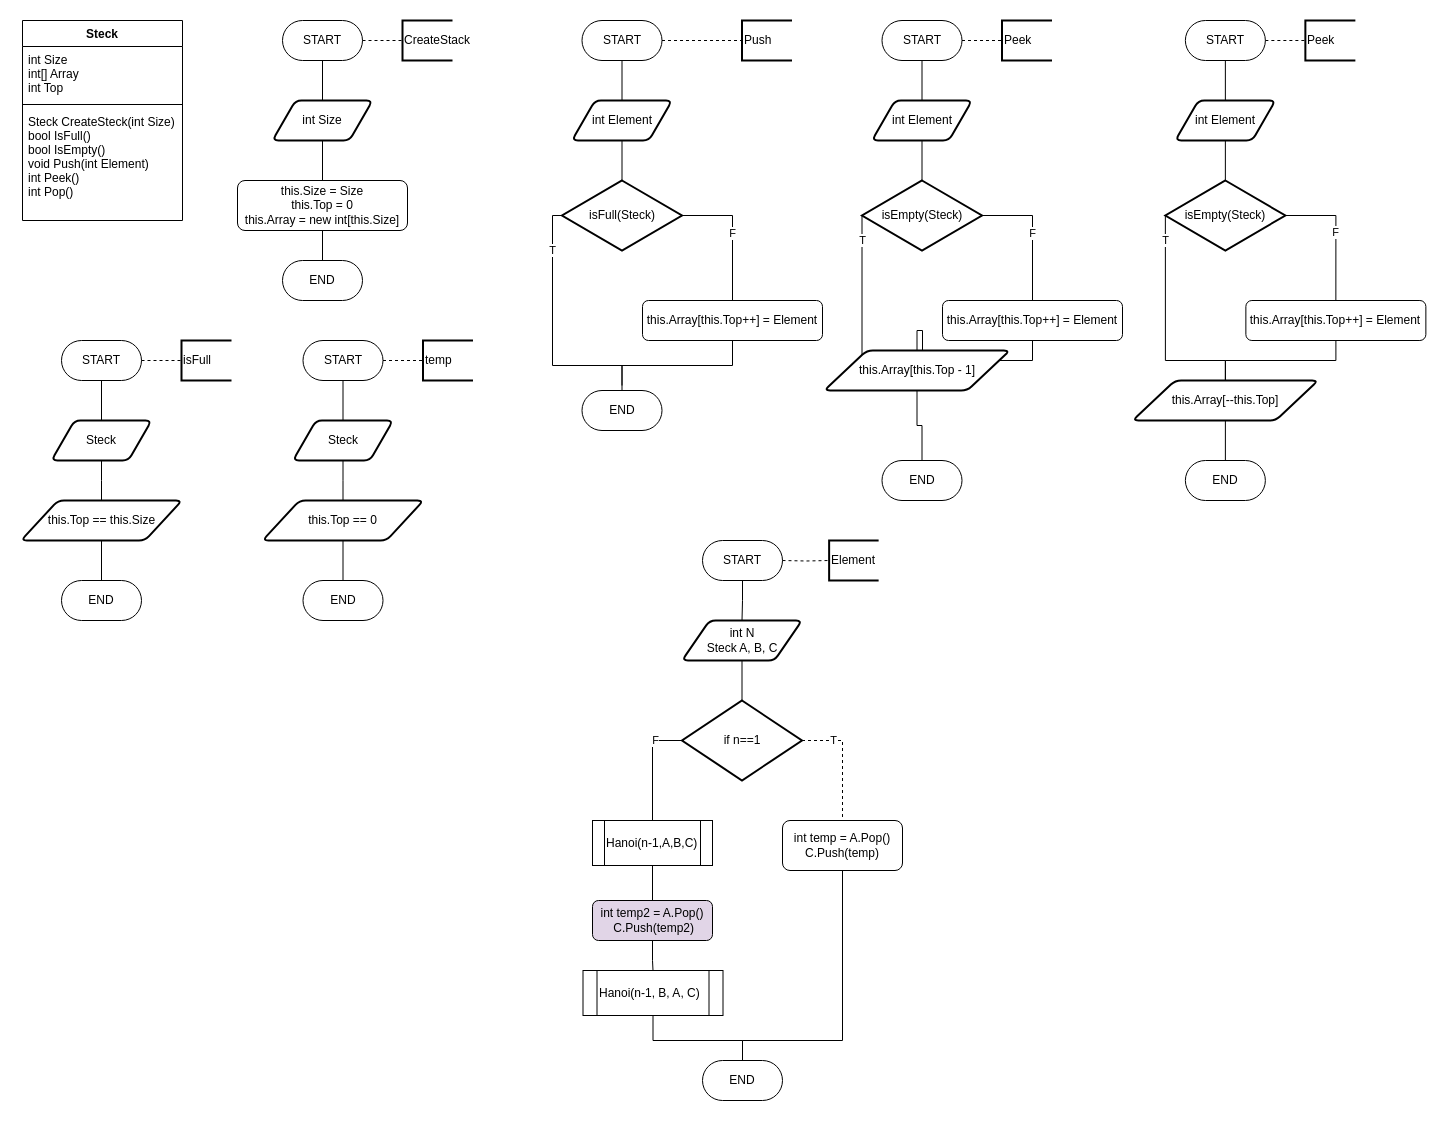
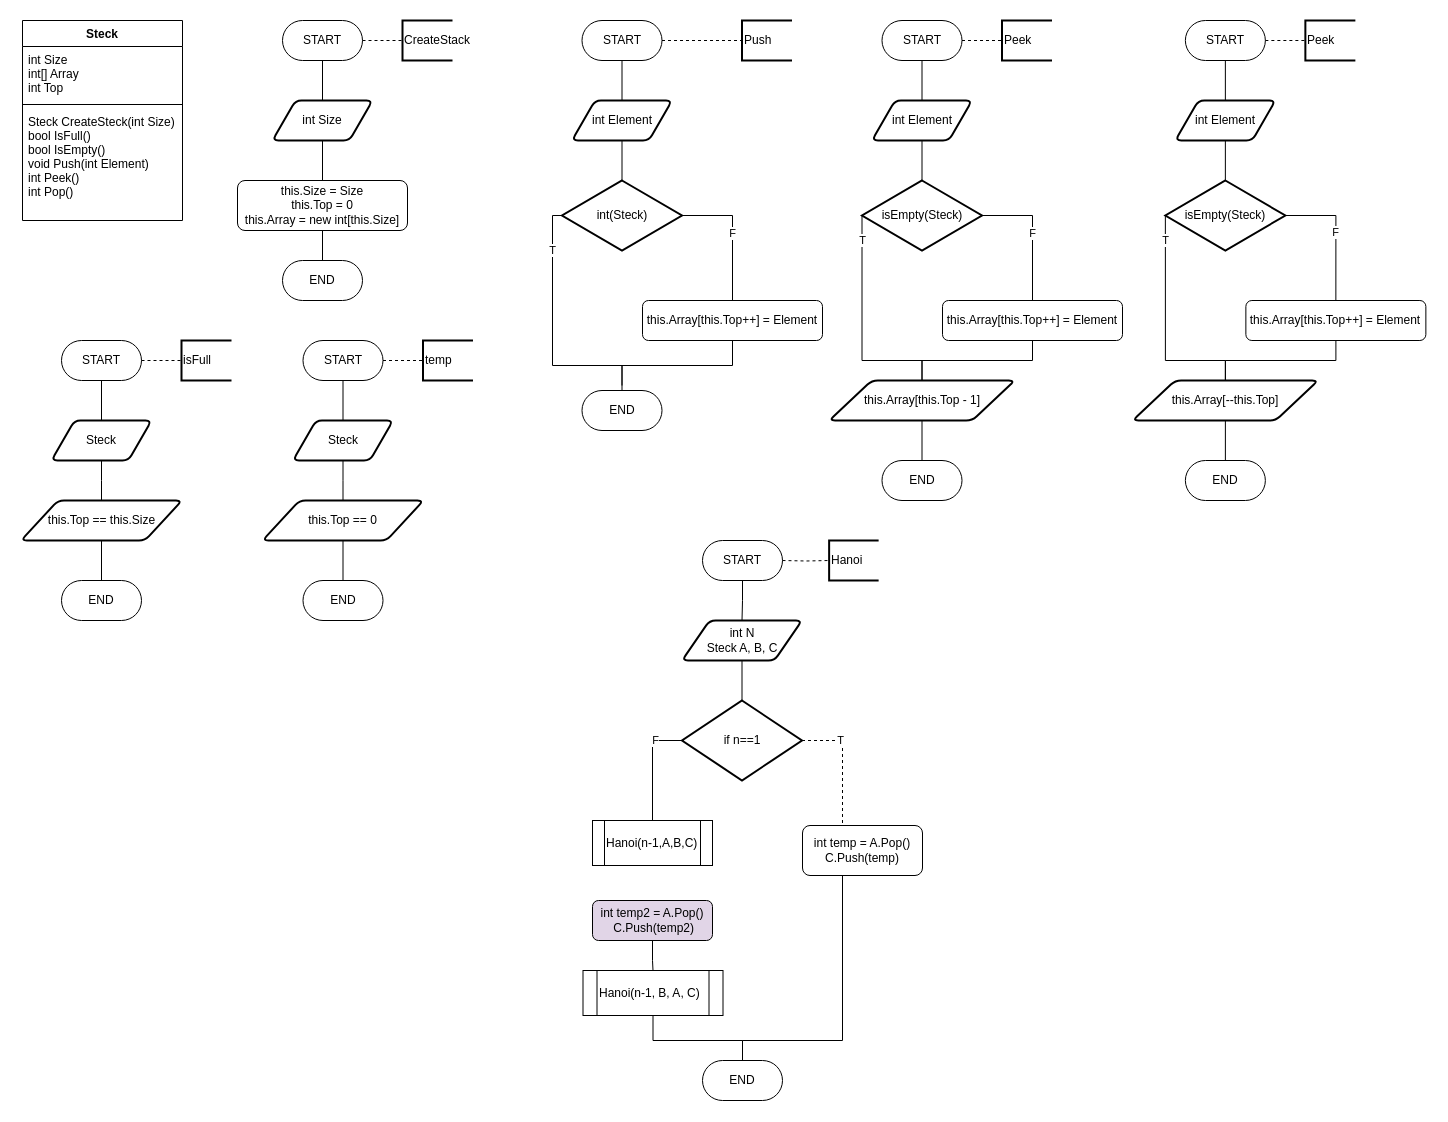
(623, 216) -> (623, 216)
(917, 371) -> (922, 401)
(853, 561) -> (847, 561)
(843, 846) -> (863, 851)
(653, 884) -> none
